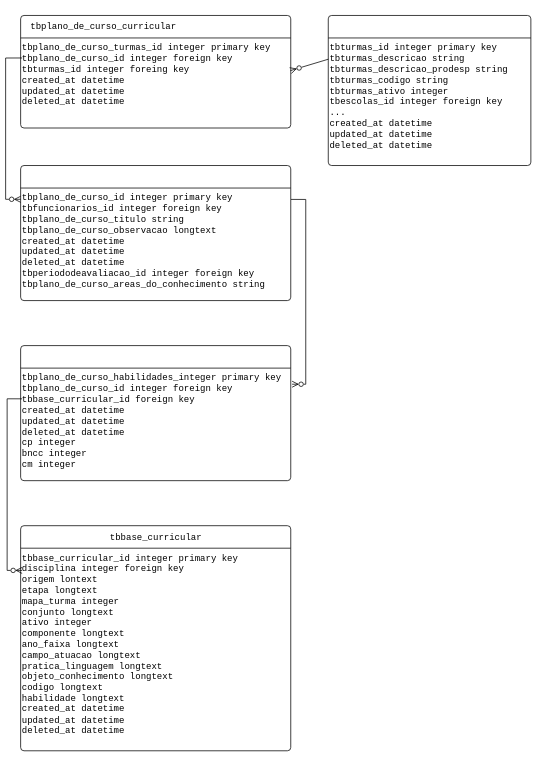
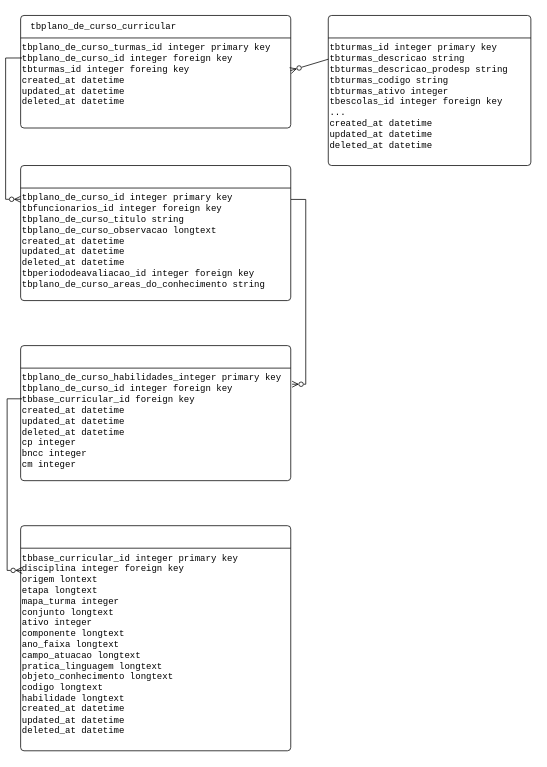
(156, 537) -> none
